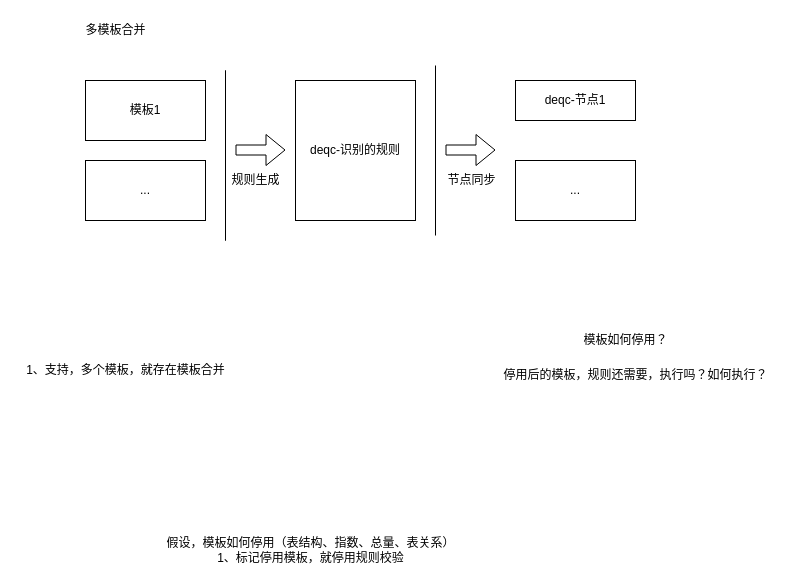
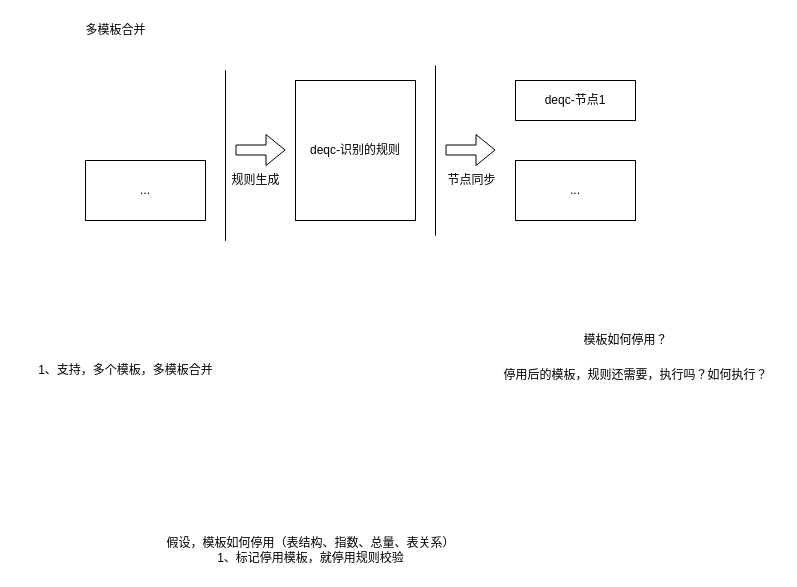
(146, 111) -> none
(126, 371) -> (126, 371)
